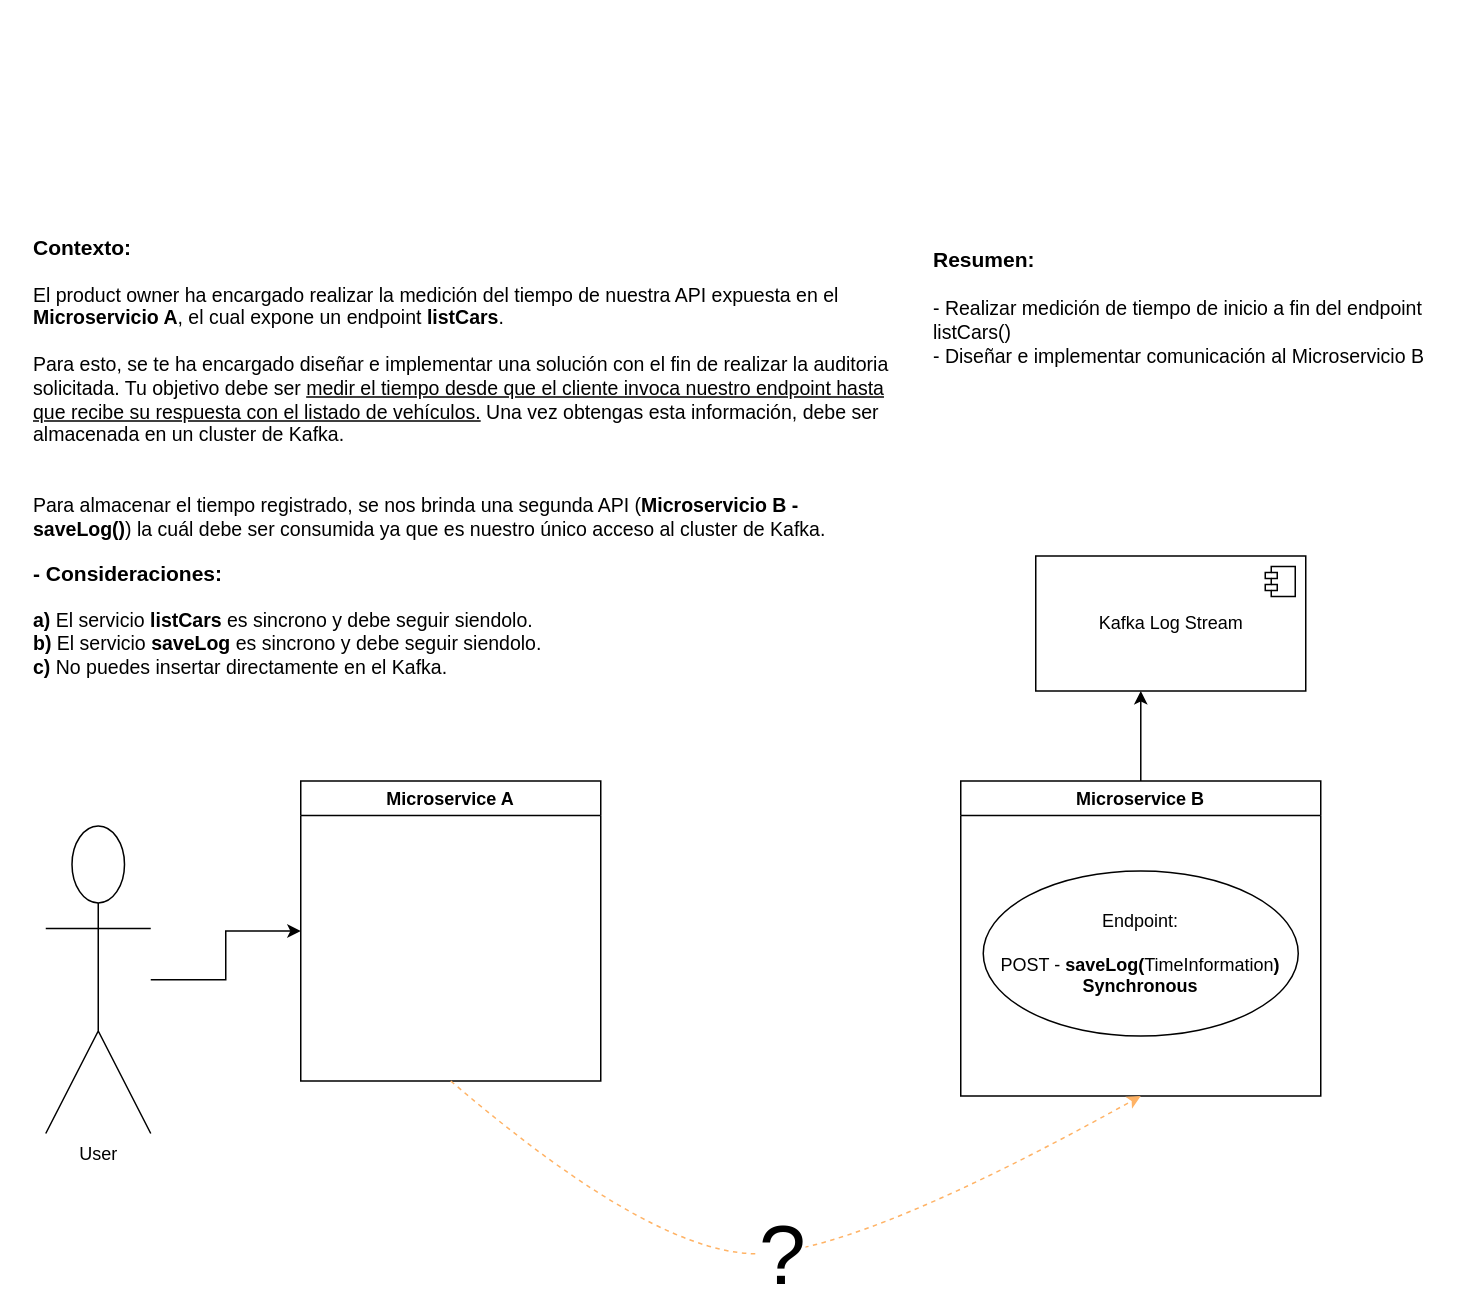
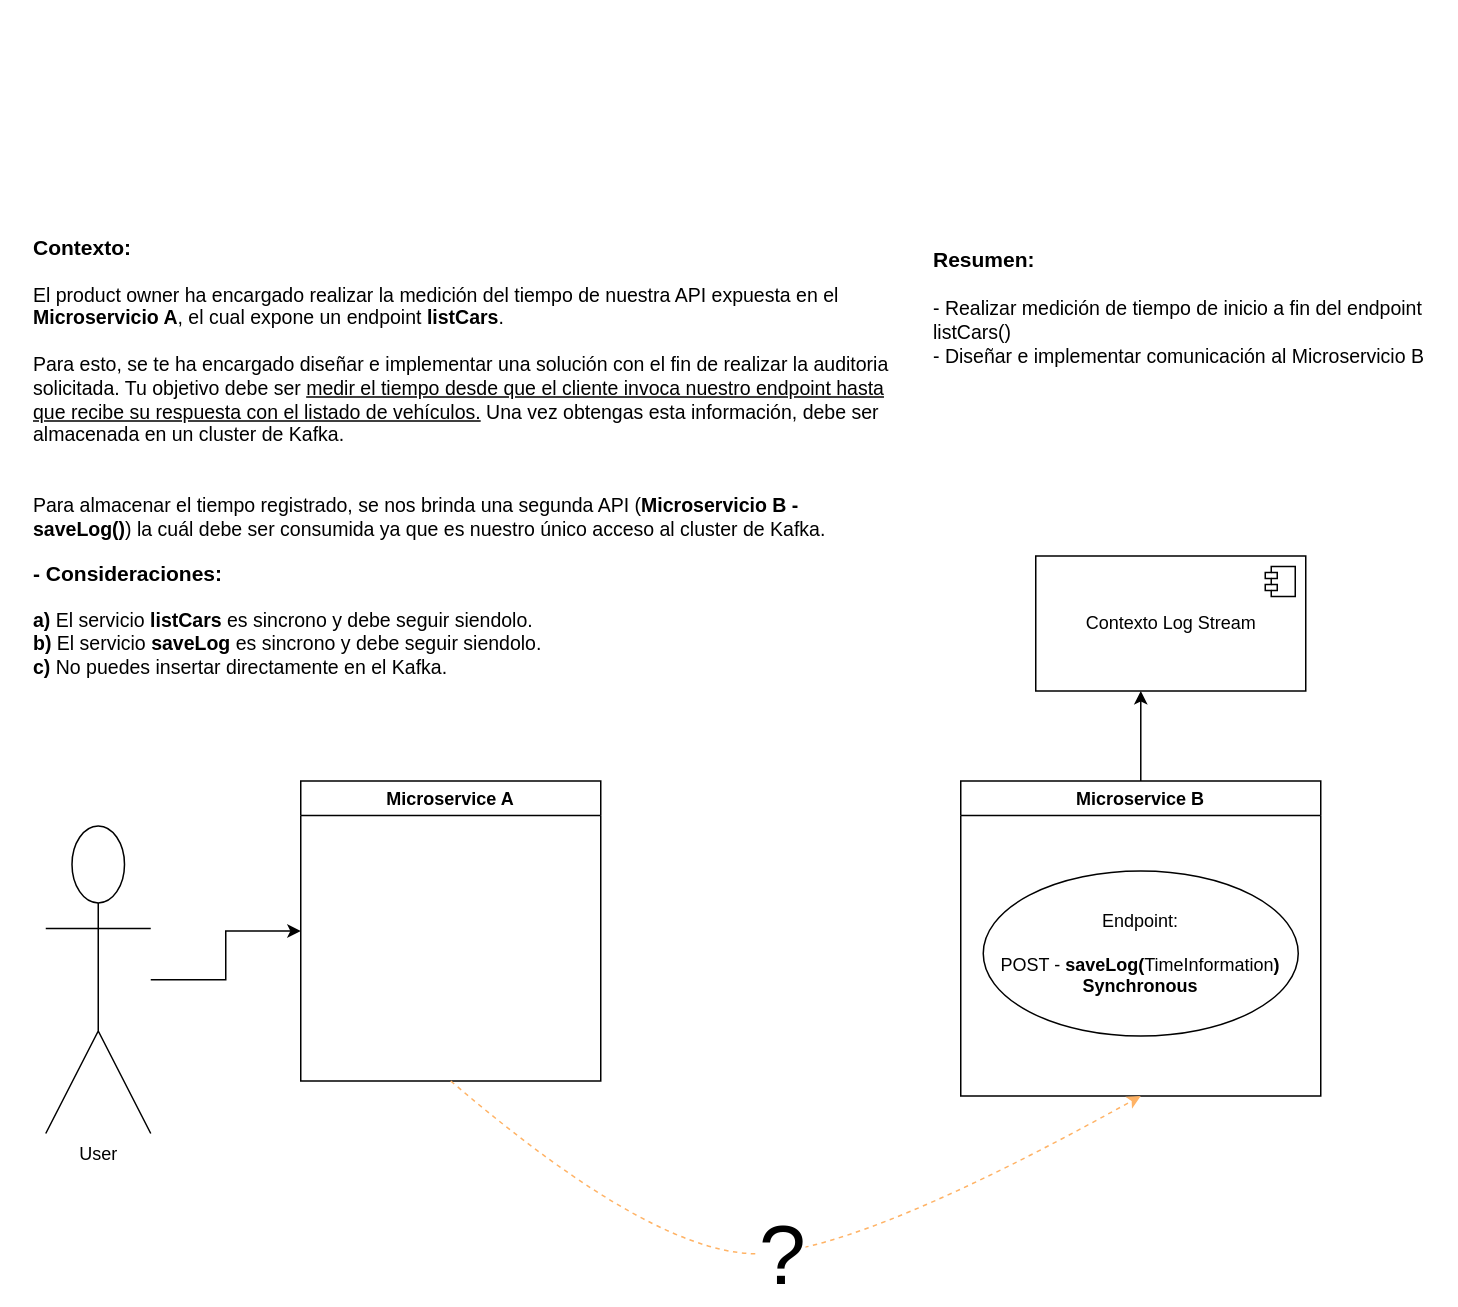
(1172, 623) -> (1172, 623)
